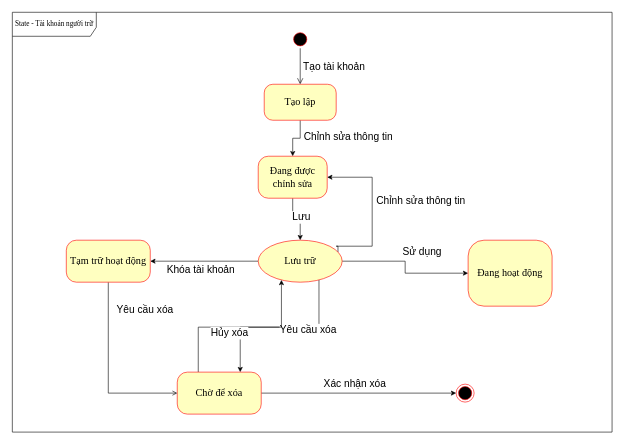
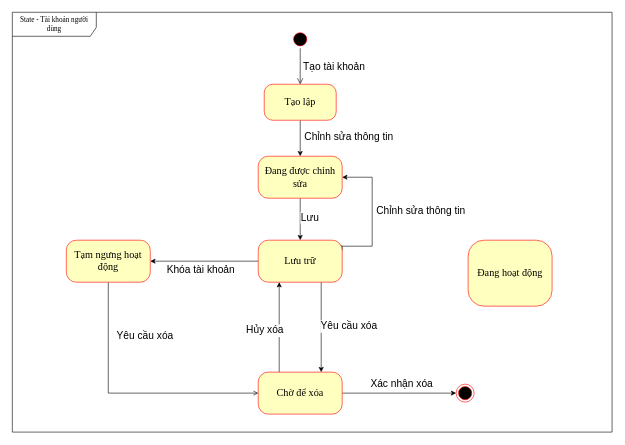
(54, 24) -> (54, 24)
(293, 177) -> (300, 177)
(108, 261) -> (108, 261)
(300, 261) -> (300, 261)
(404, 261) -> none
(219, 393) -> (300, 393)
